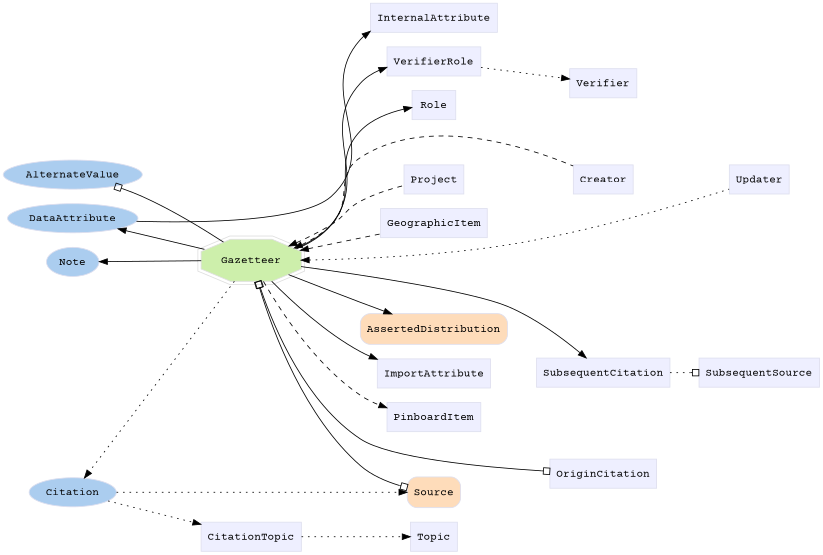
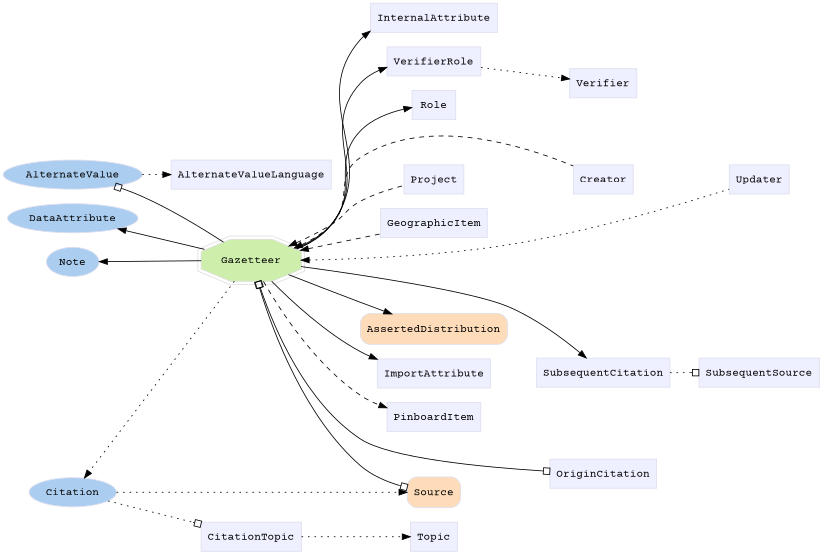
none -> (251, 175)
(320, 203) -> (340, 108)
(150, 512) -> (150, 512)
